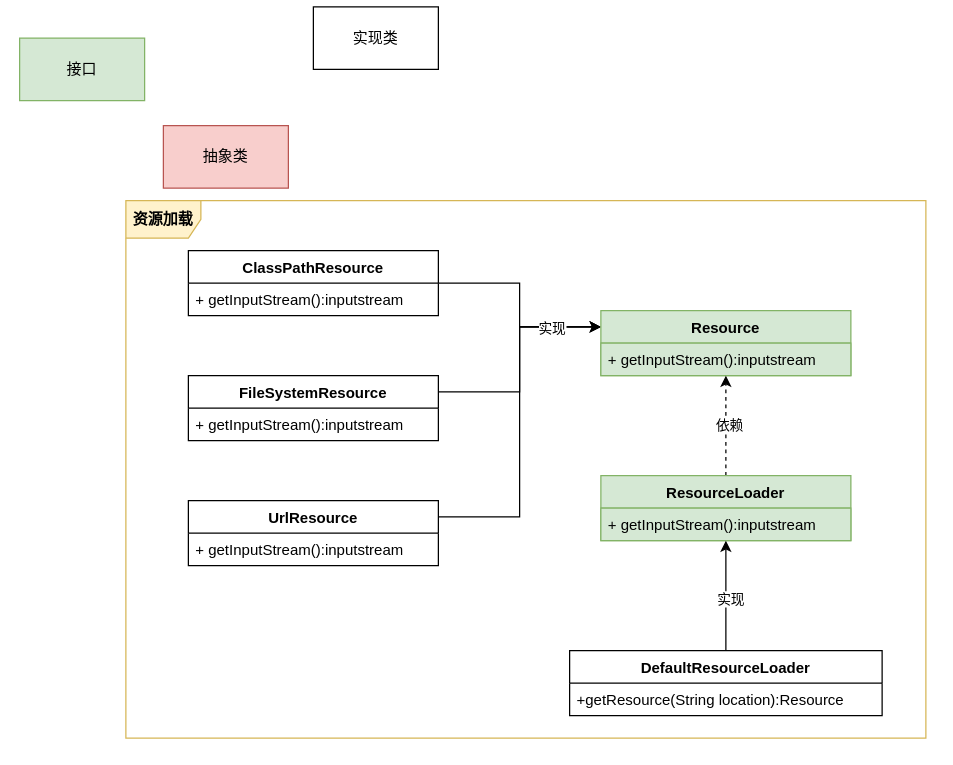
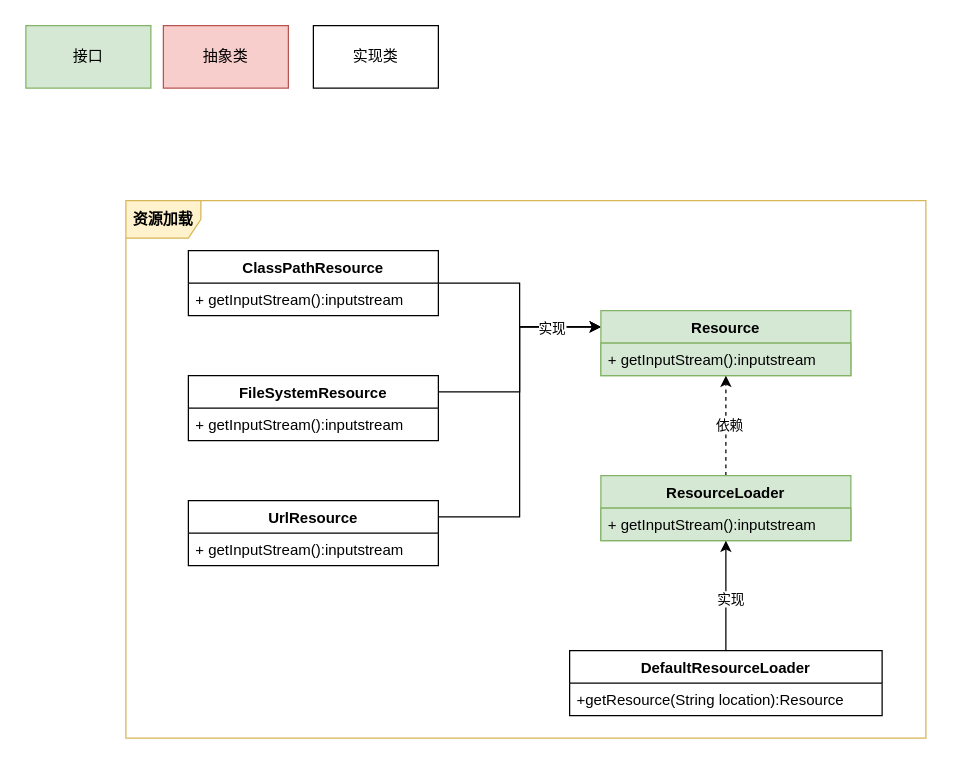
(376, 38) -> (376, 57)
(82, 69) -> (88, 57)
(226, 157) -> (226, 57)
